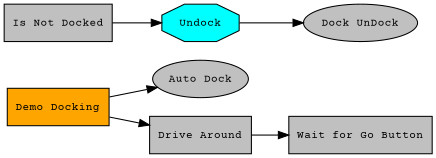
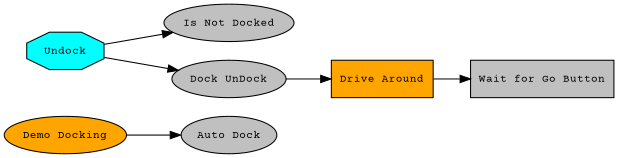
(58, 23) -> (229, 23)
(132, 23) -> (133, 39)
(58, 107) -> (65, 135)
(124, 120) -> (303, 79)
(201, 135) -> (382, 79)
